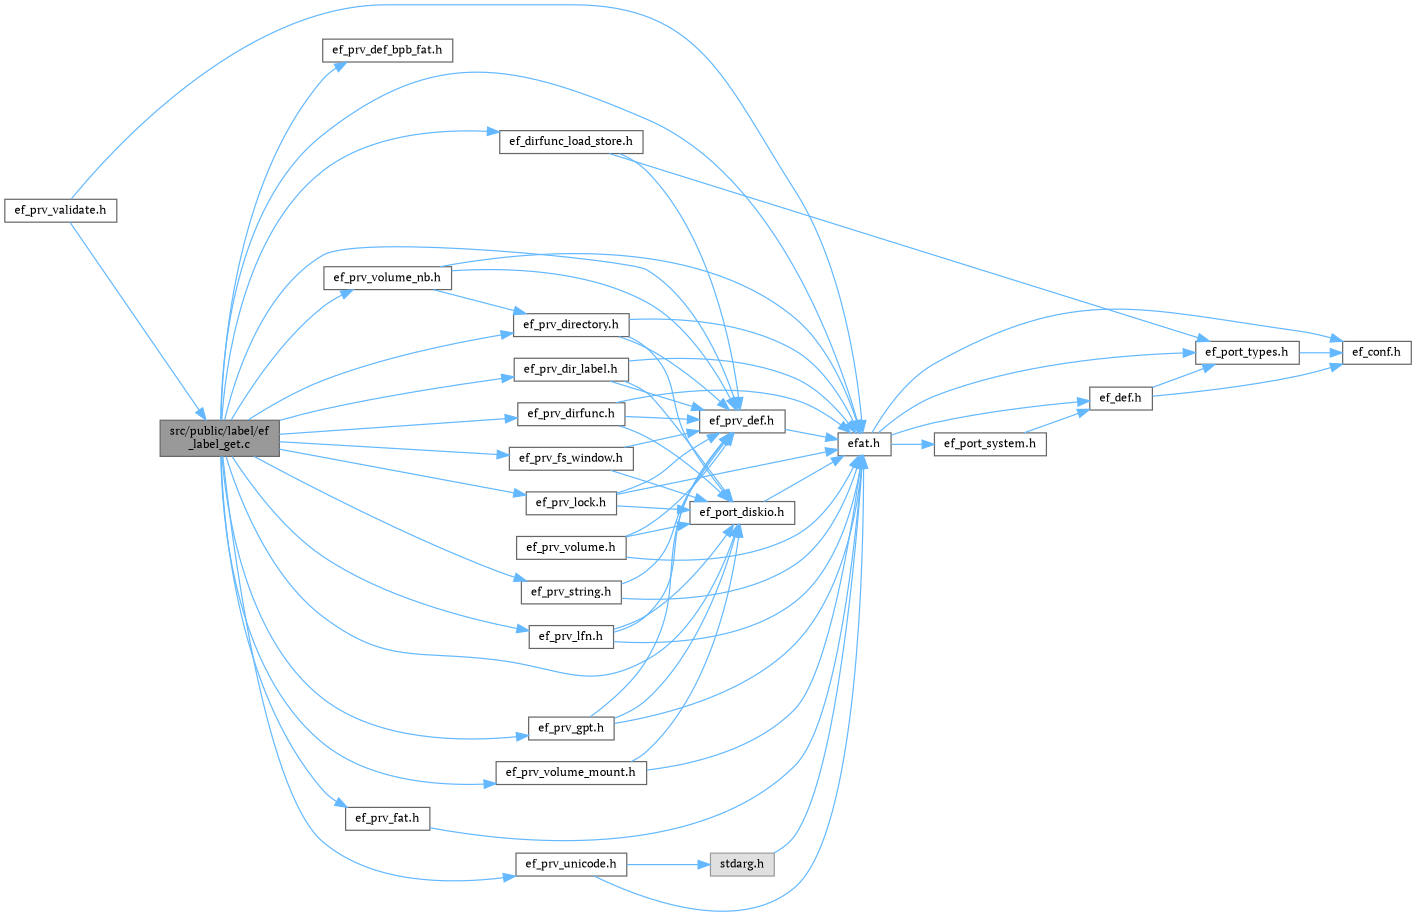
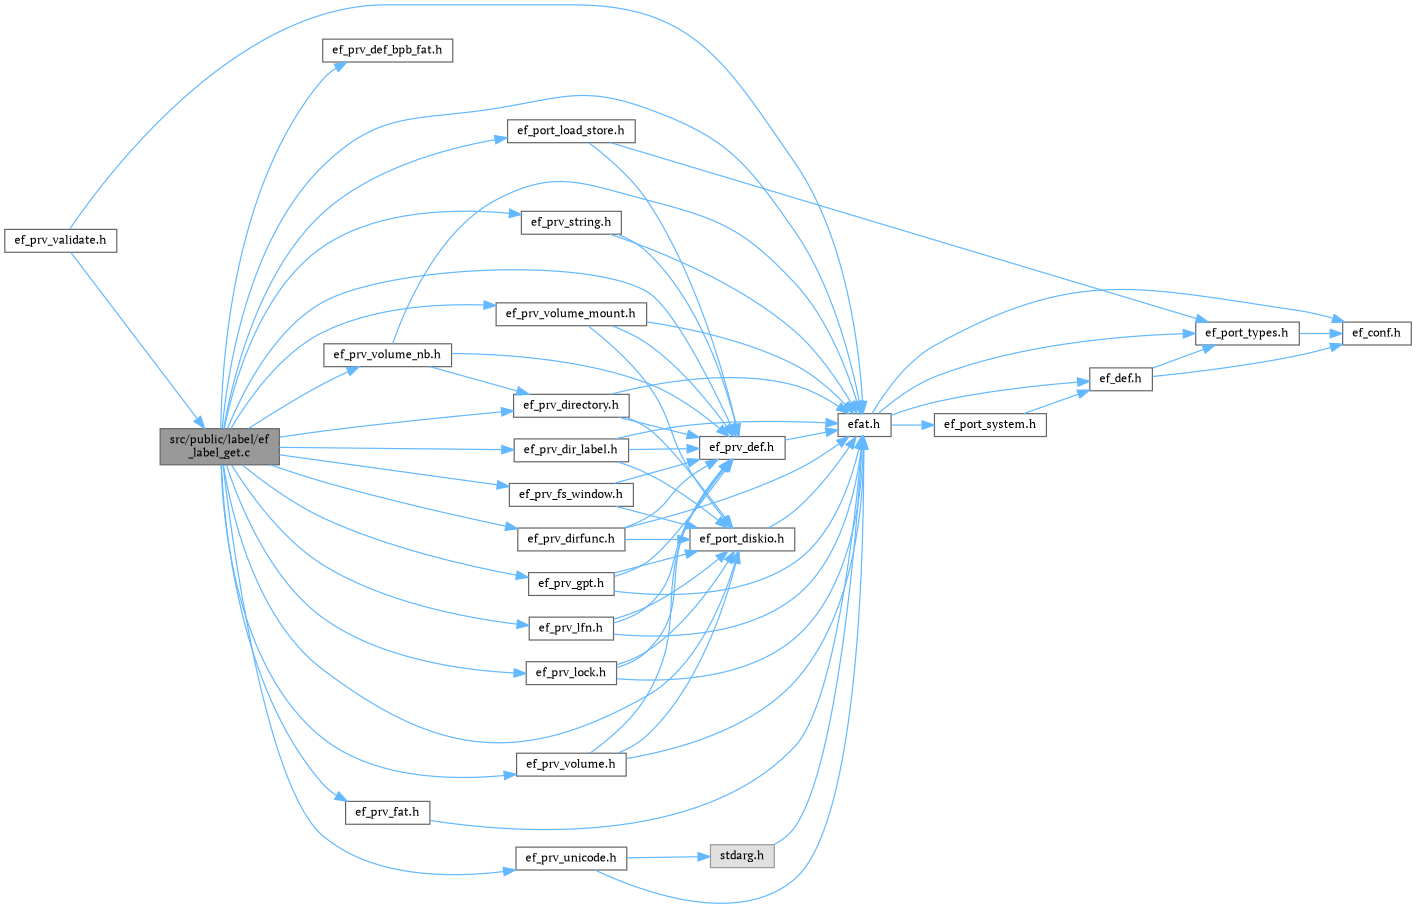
(571, 142) -> (571, 131)
none -> (676, 368)
none -> (286, 697)
